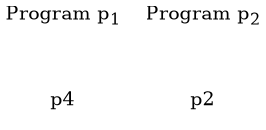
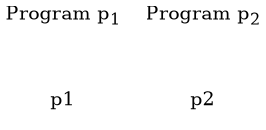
(63, 100) -> (63, 100)
